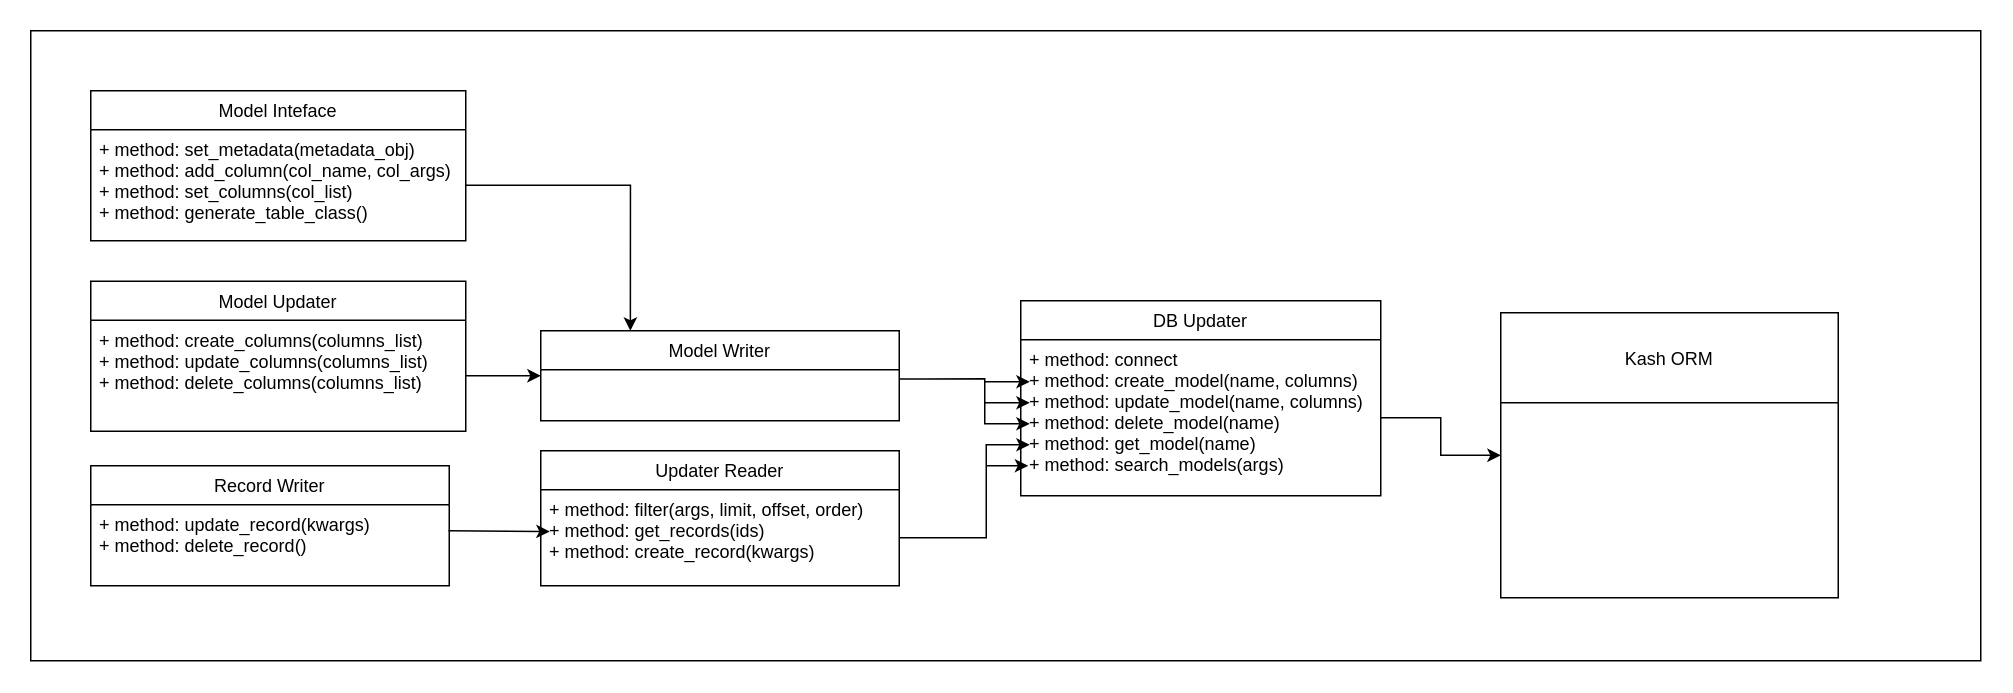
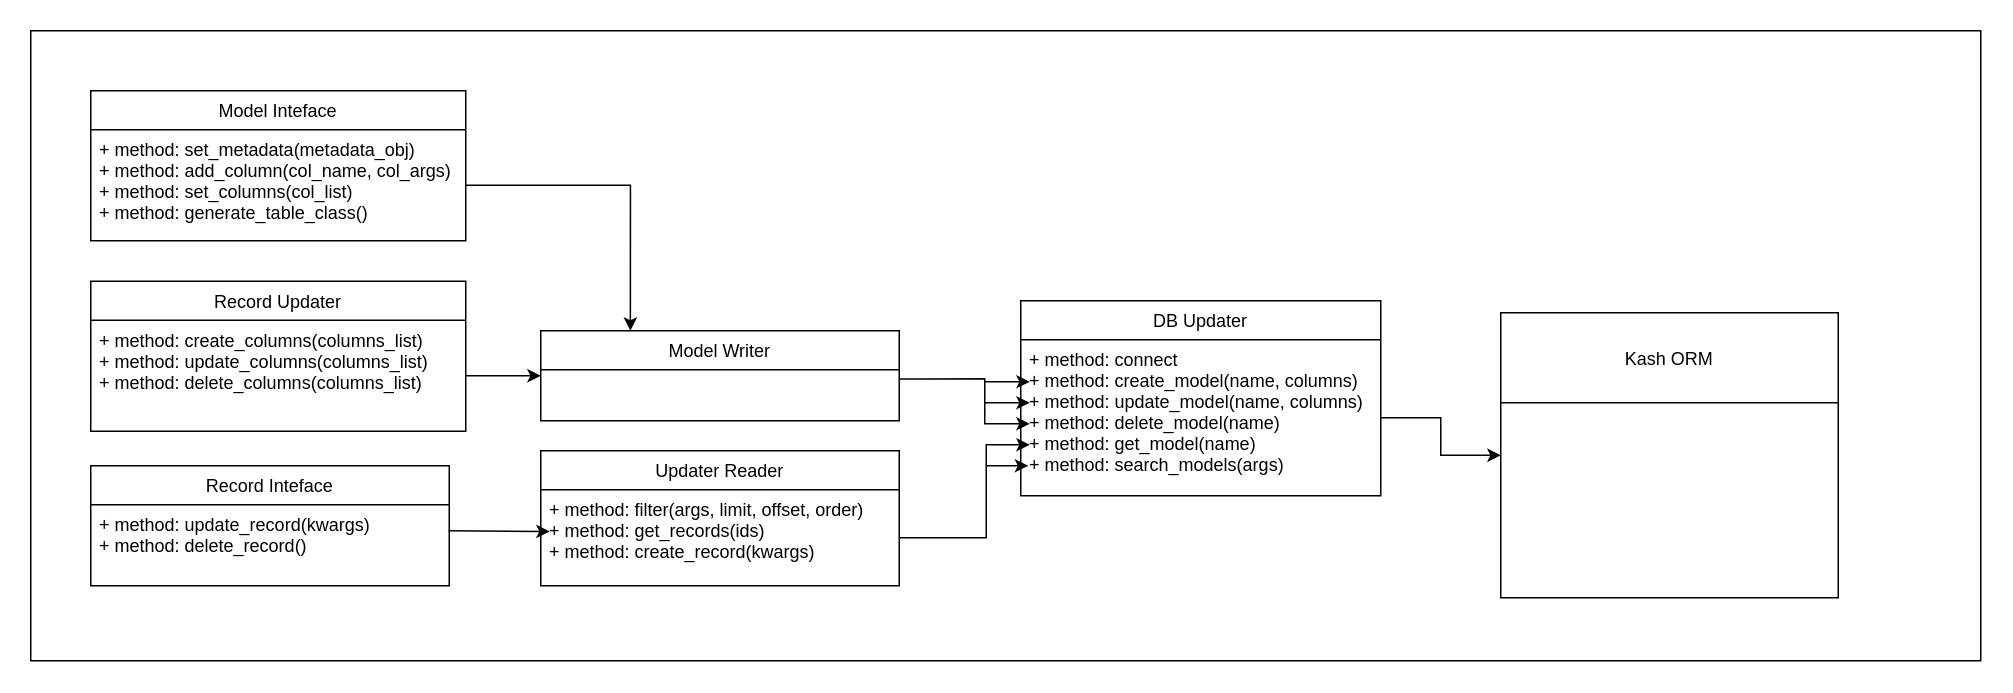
(278, 302) -> (278, 302)
(269, 486) -> (269, 486)
